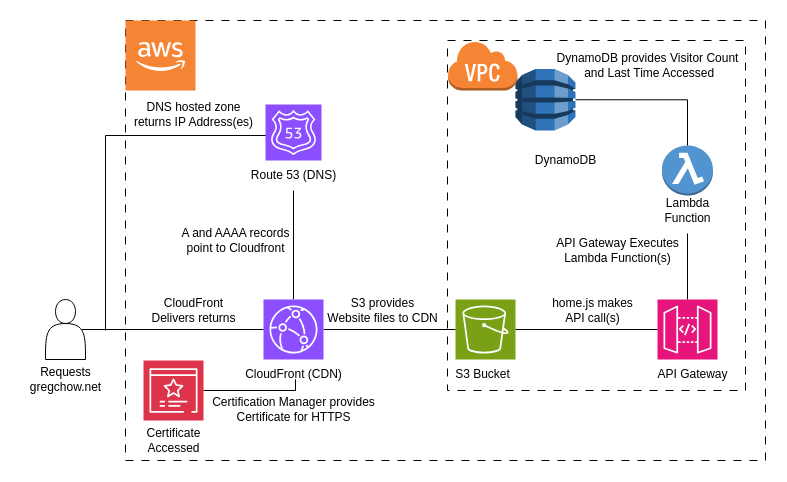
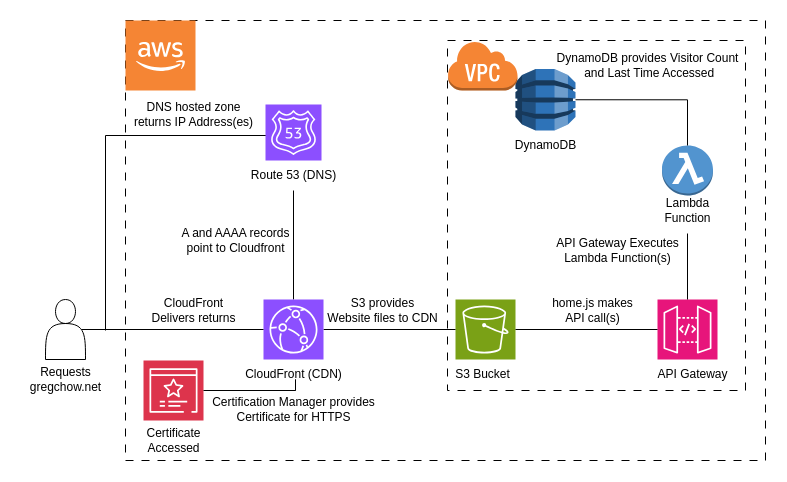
(566, 161) -> (546, 146)
